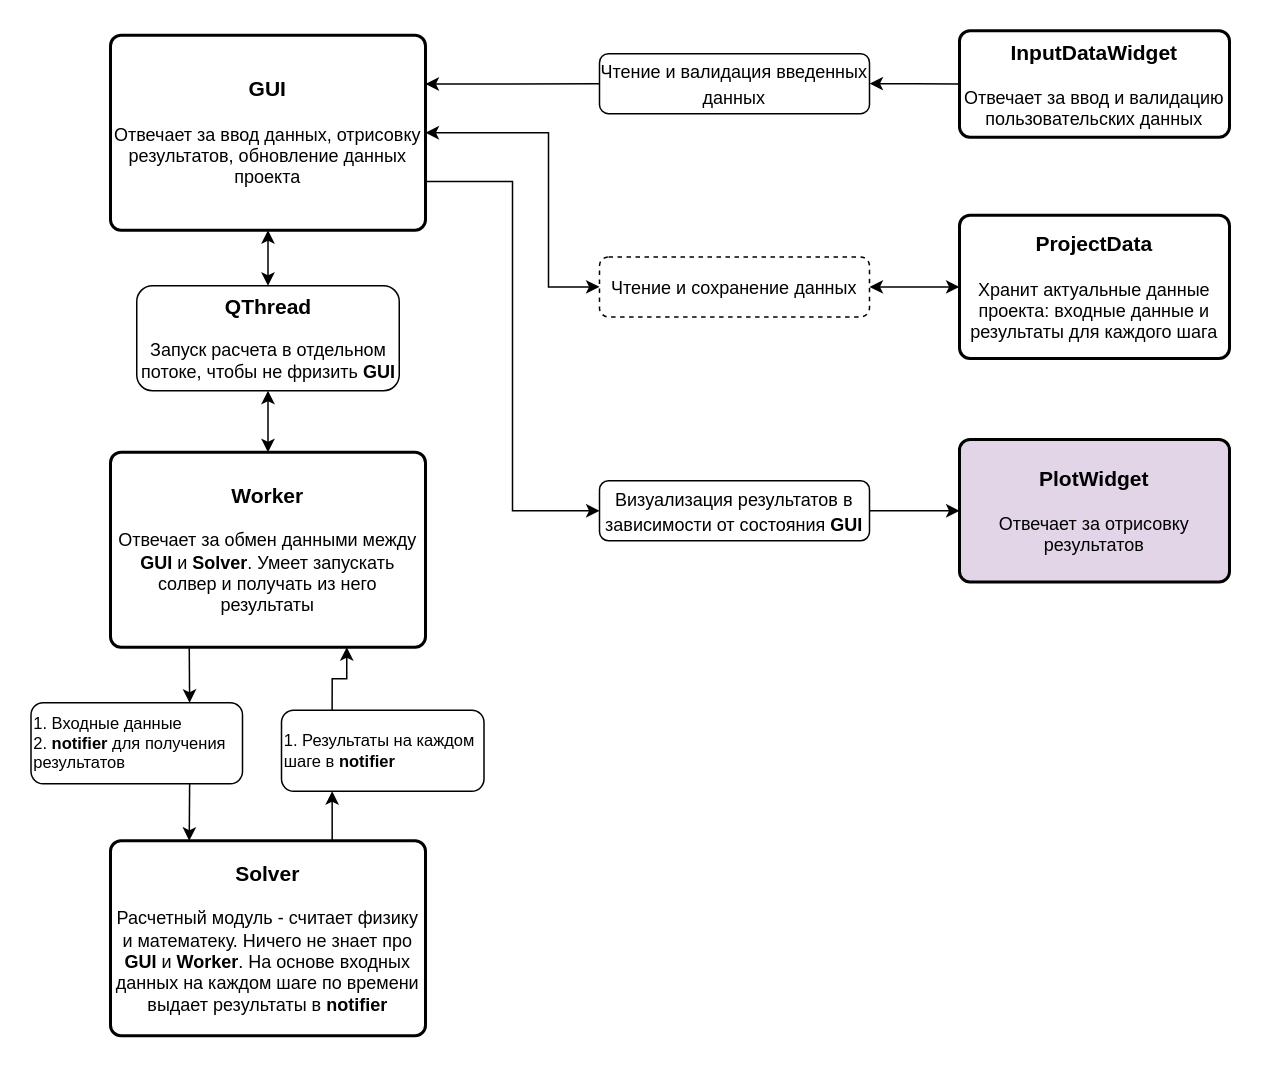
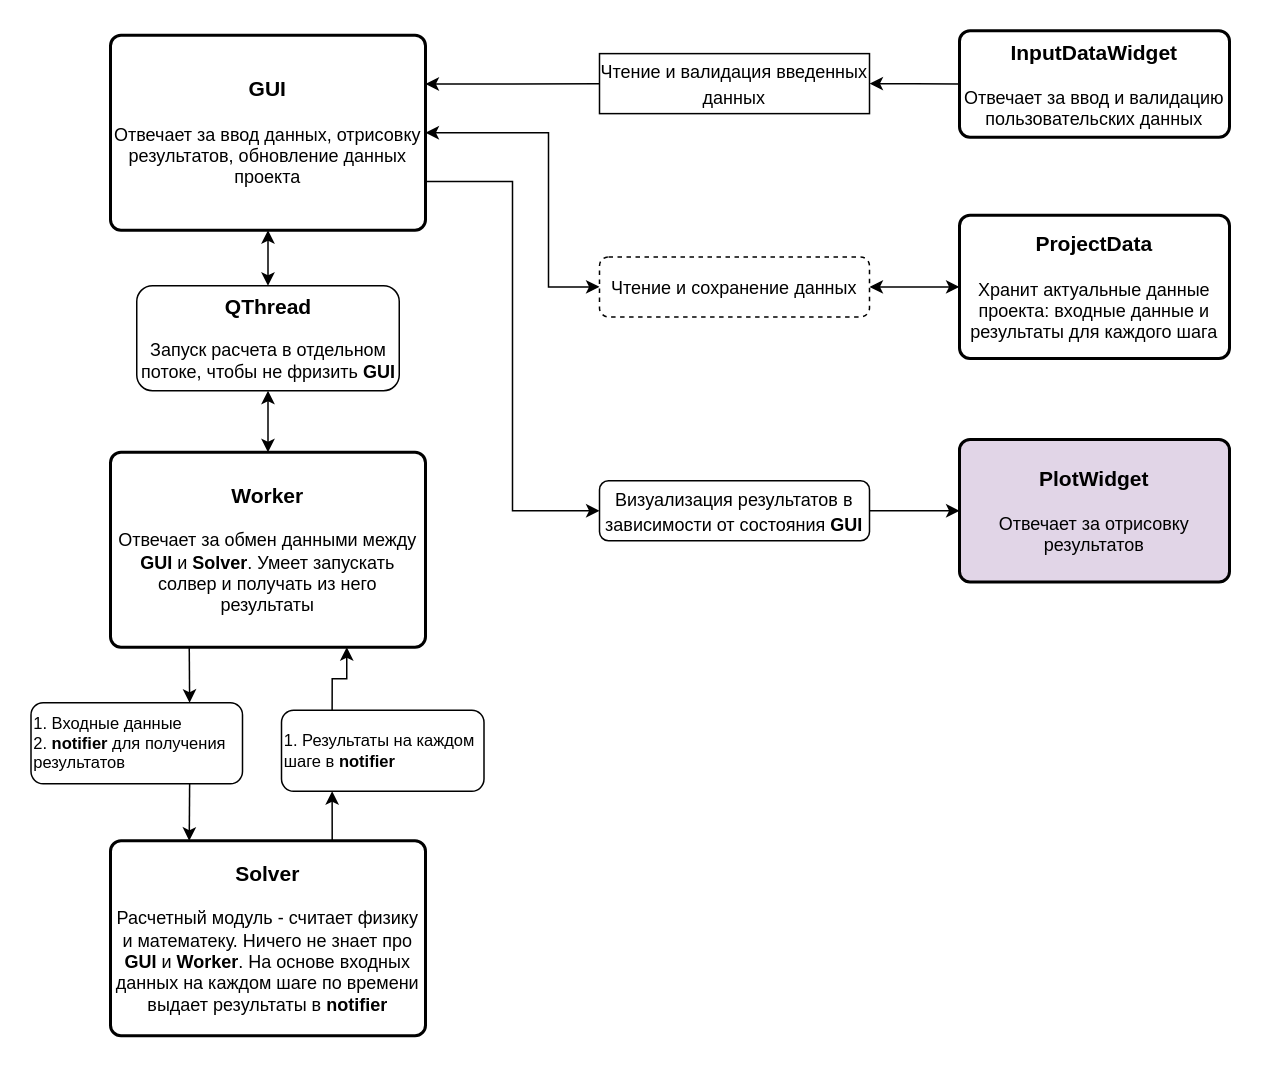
(734, 84) -> (734, 84)
